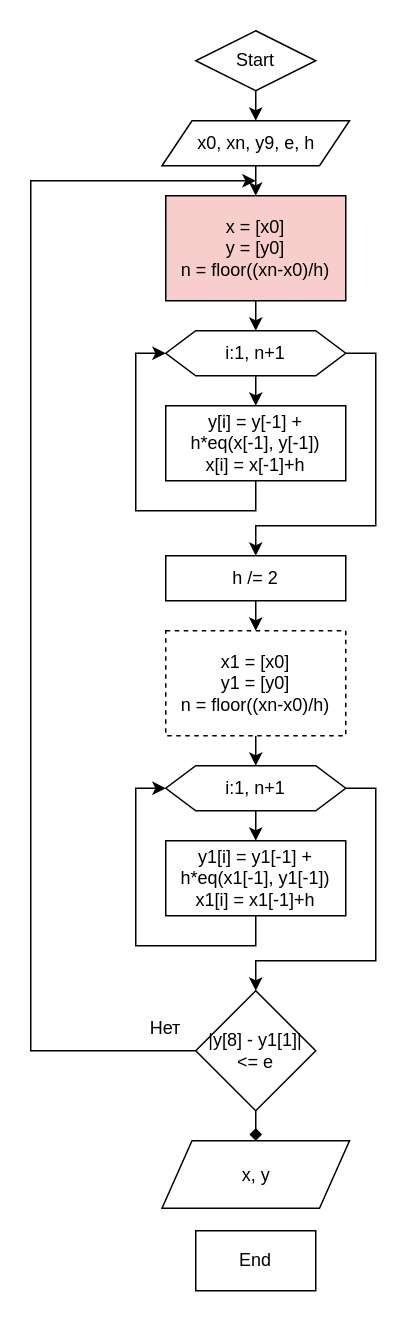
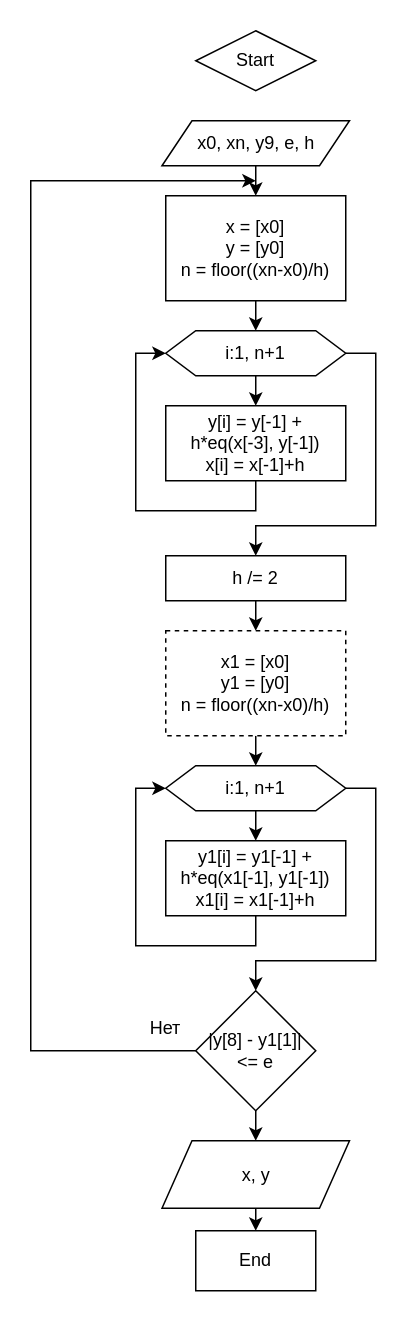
(256, 101) -> none
(256, 248) -> (256, 248)
(256, 443) -> (256, 443)
(256, 1128) -> (256, 1129)
none -> (256, 1215)
